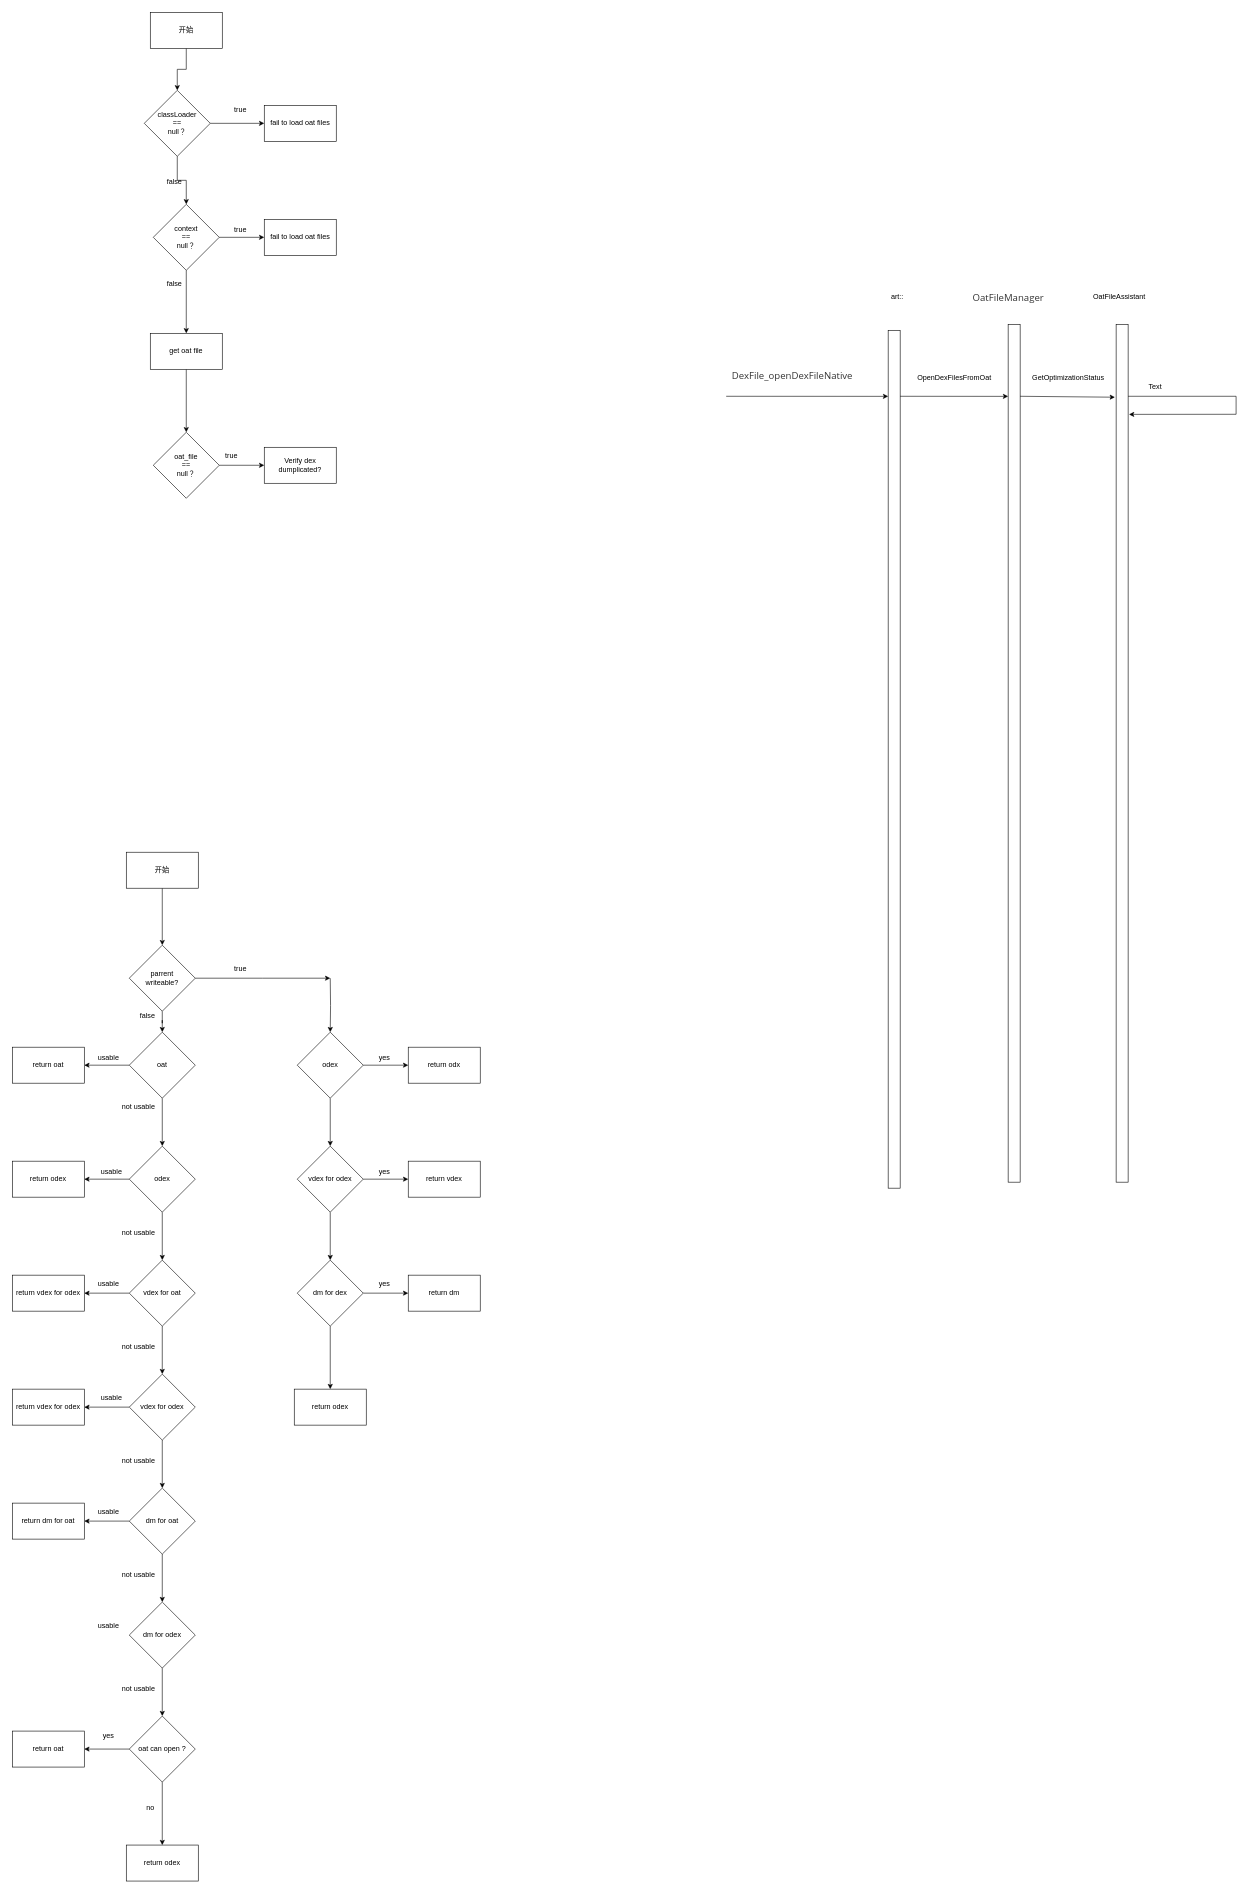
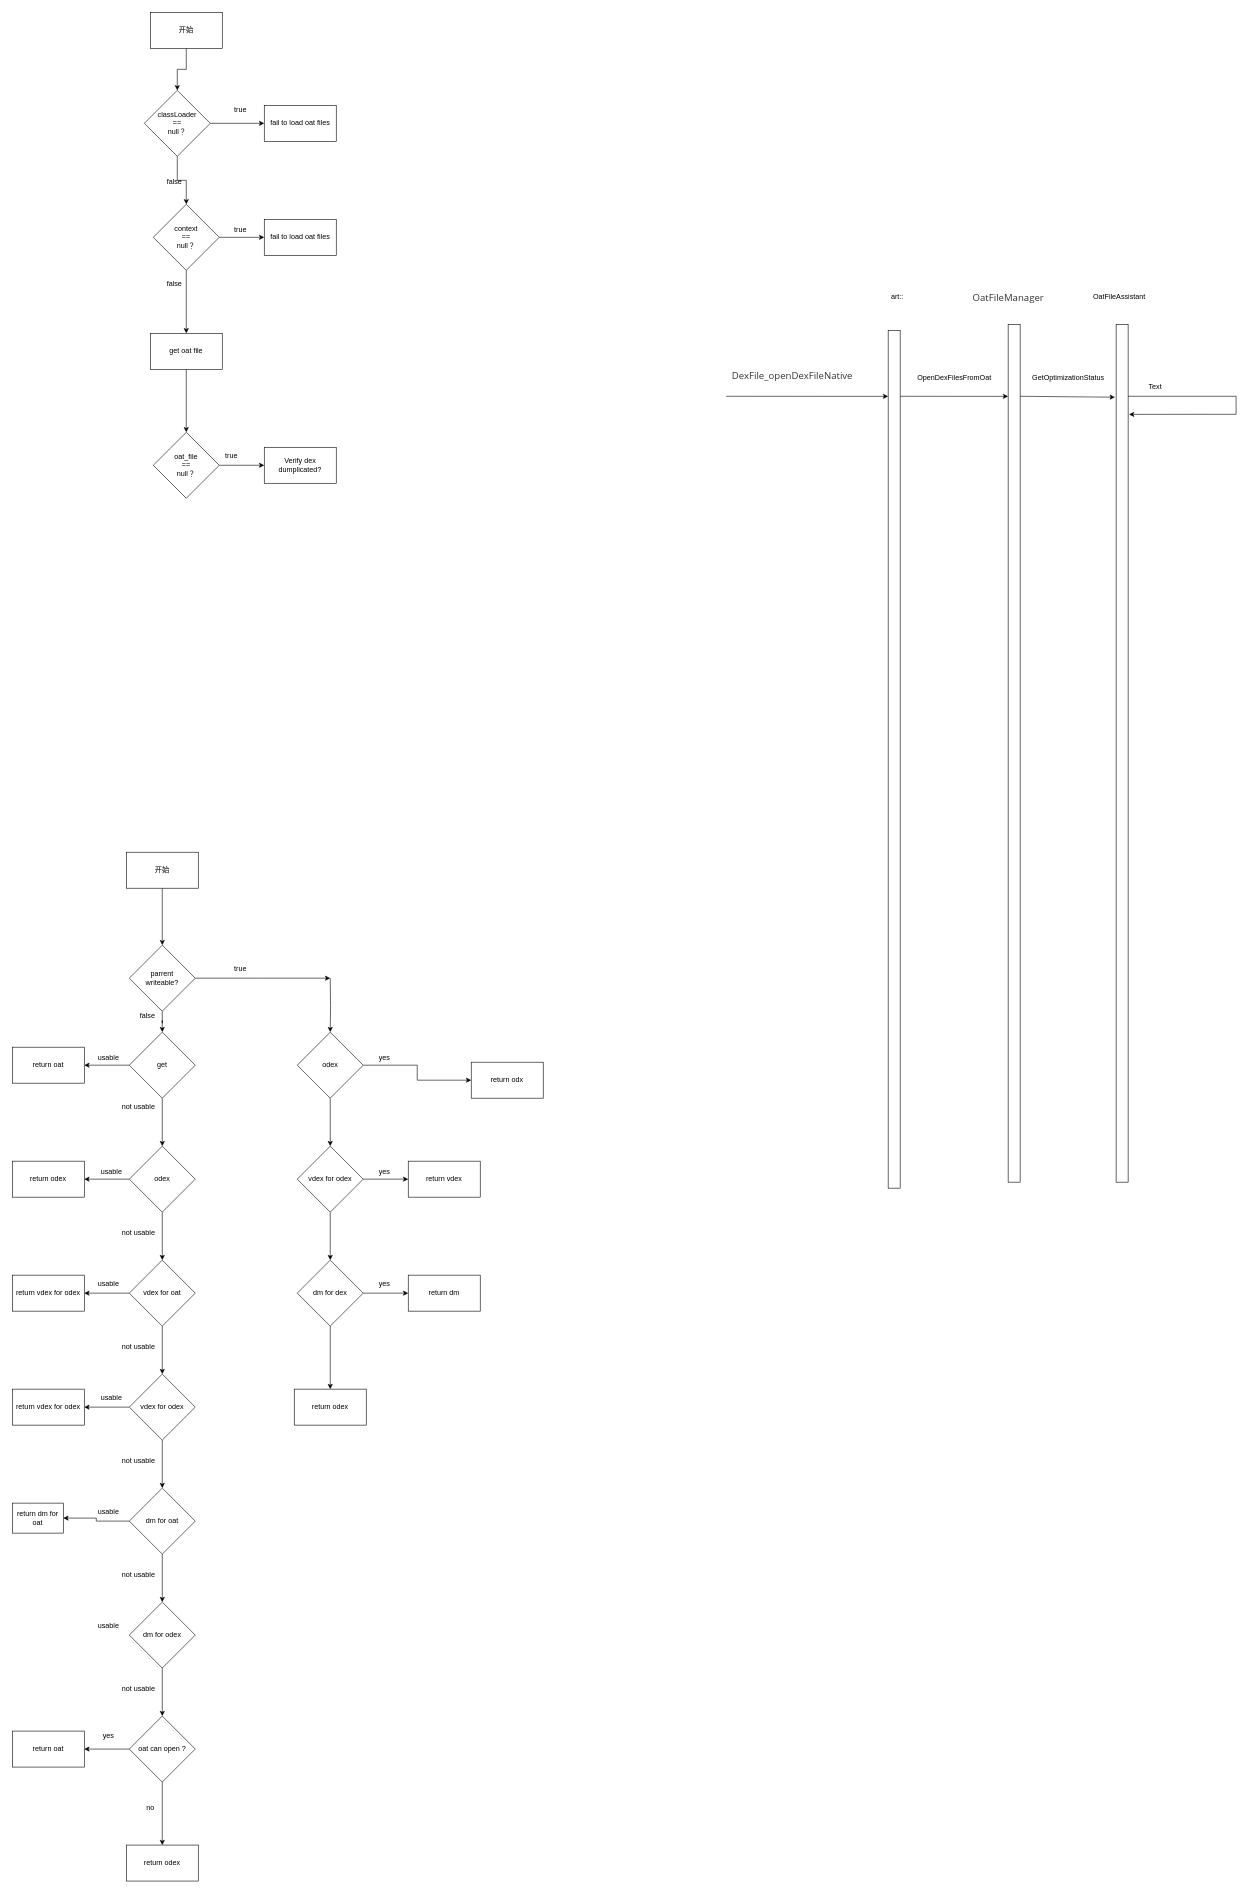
(162, 1065) -> (162, 1065)
(444, 1065) -> (507, 1080)
(48, 1521) -> (38, 1518)
